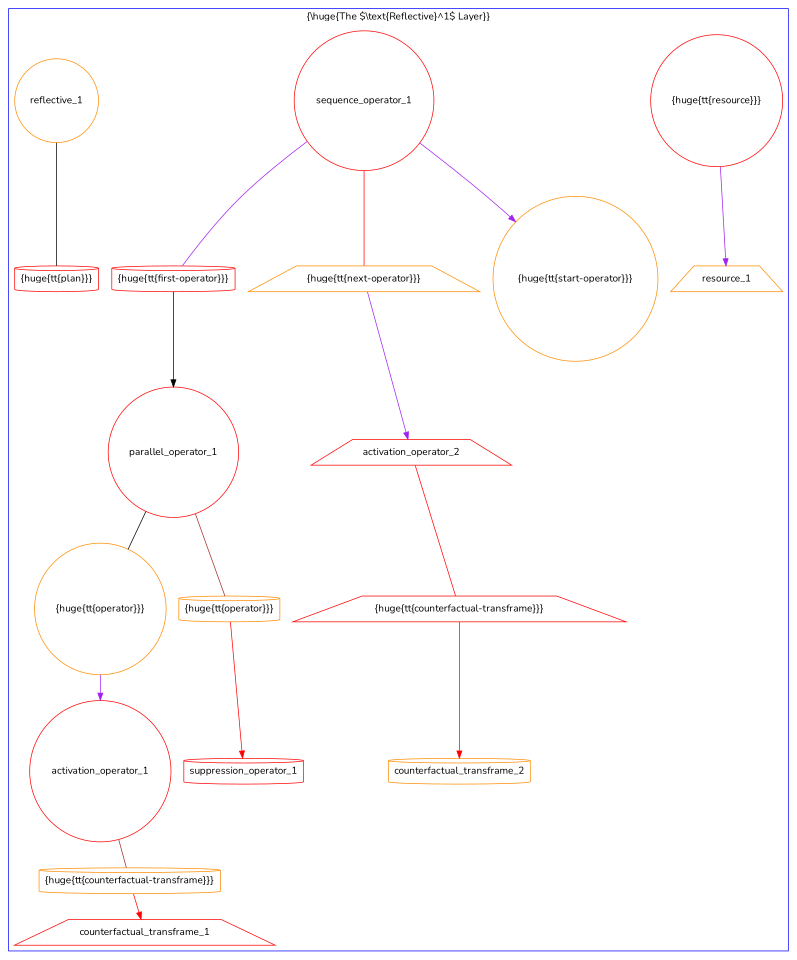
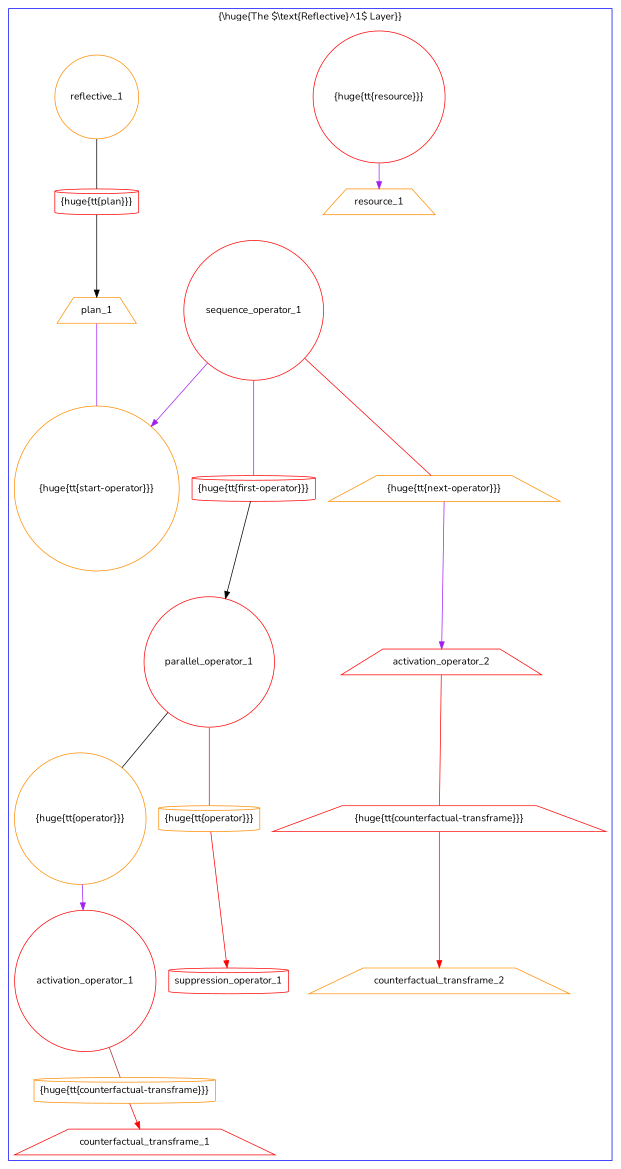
none -> (97, 310)
(459, 771) -> (439, 981)
